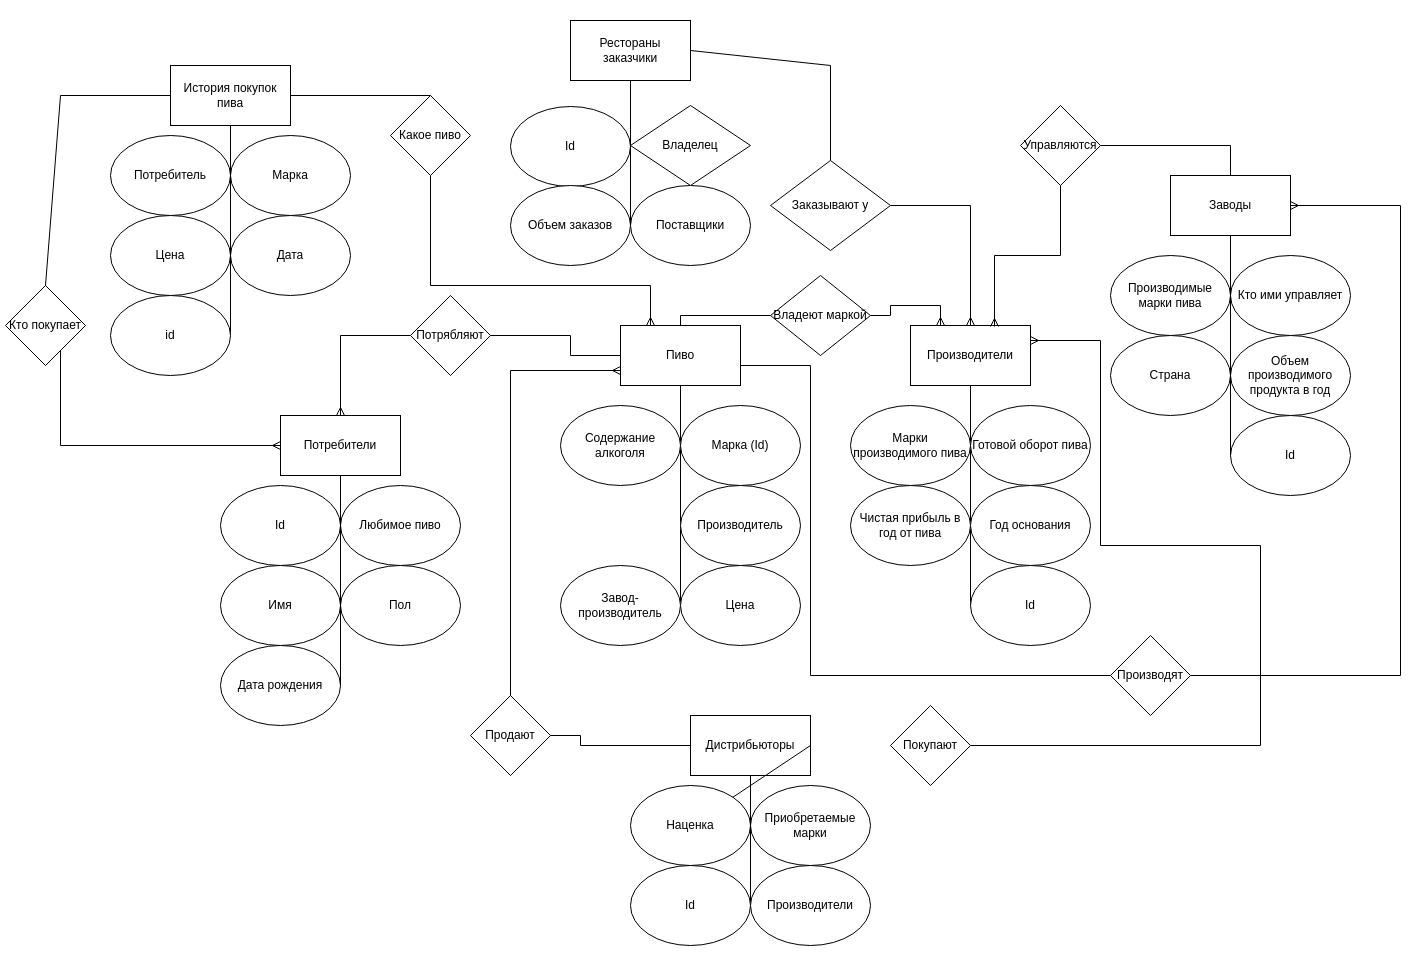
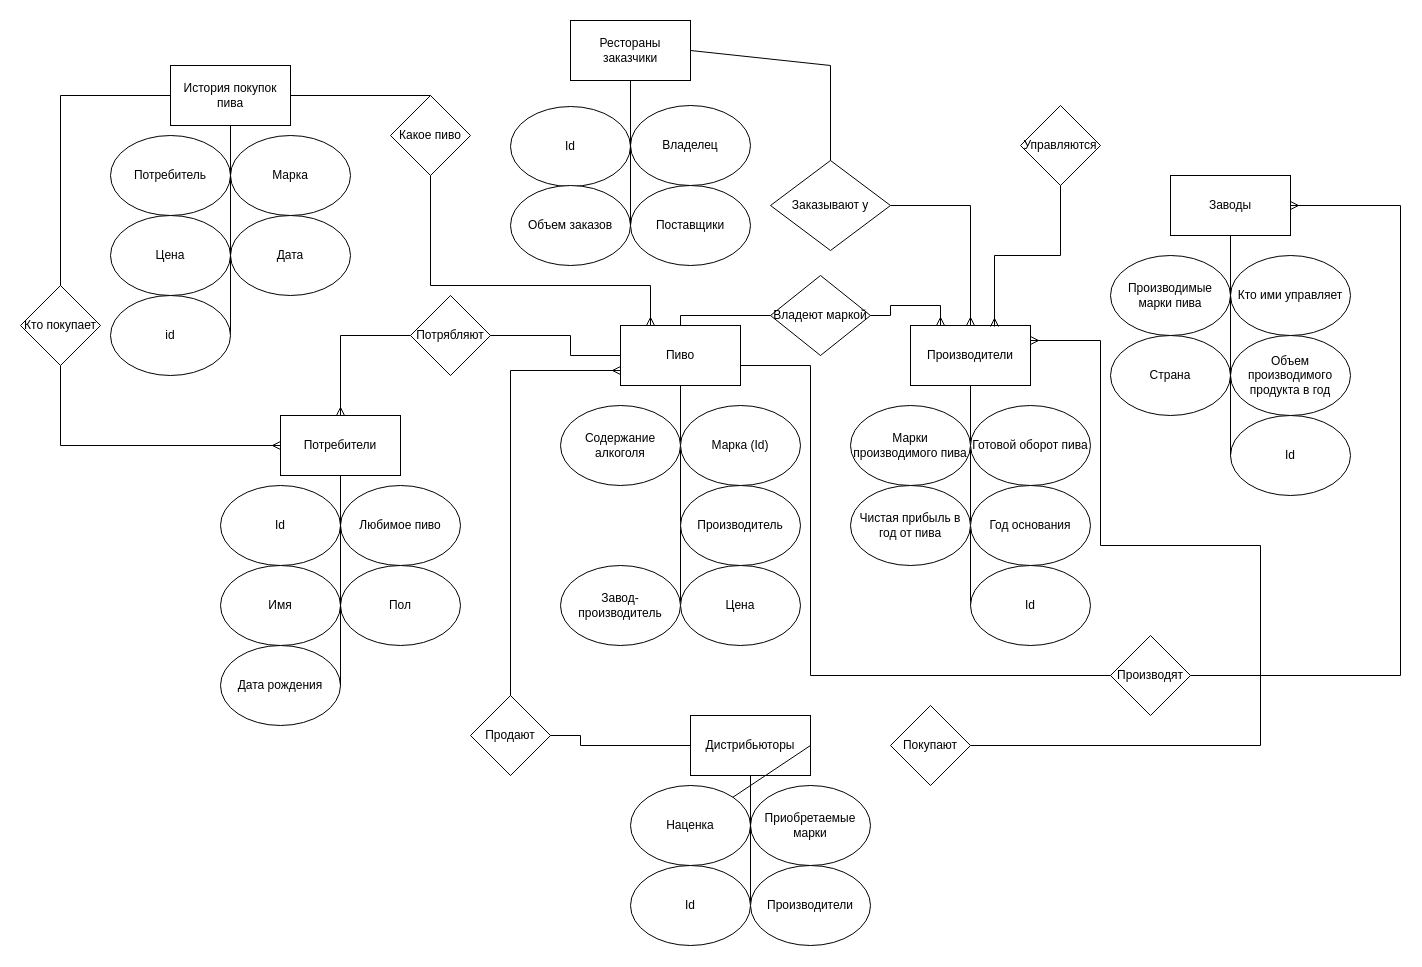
(691, 146) -> (691, 146)
(1181, 146) -> none
(46, 326) -> (61, 326)
